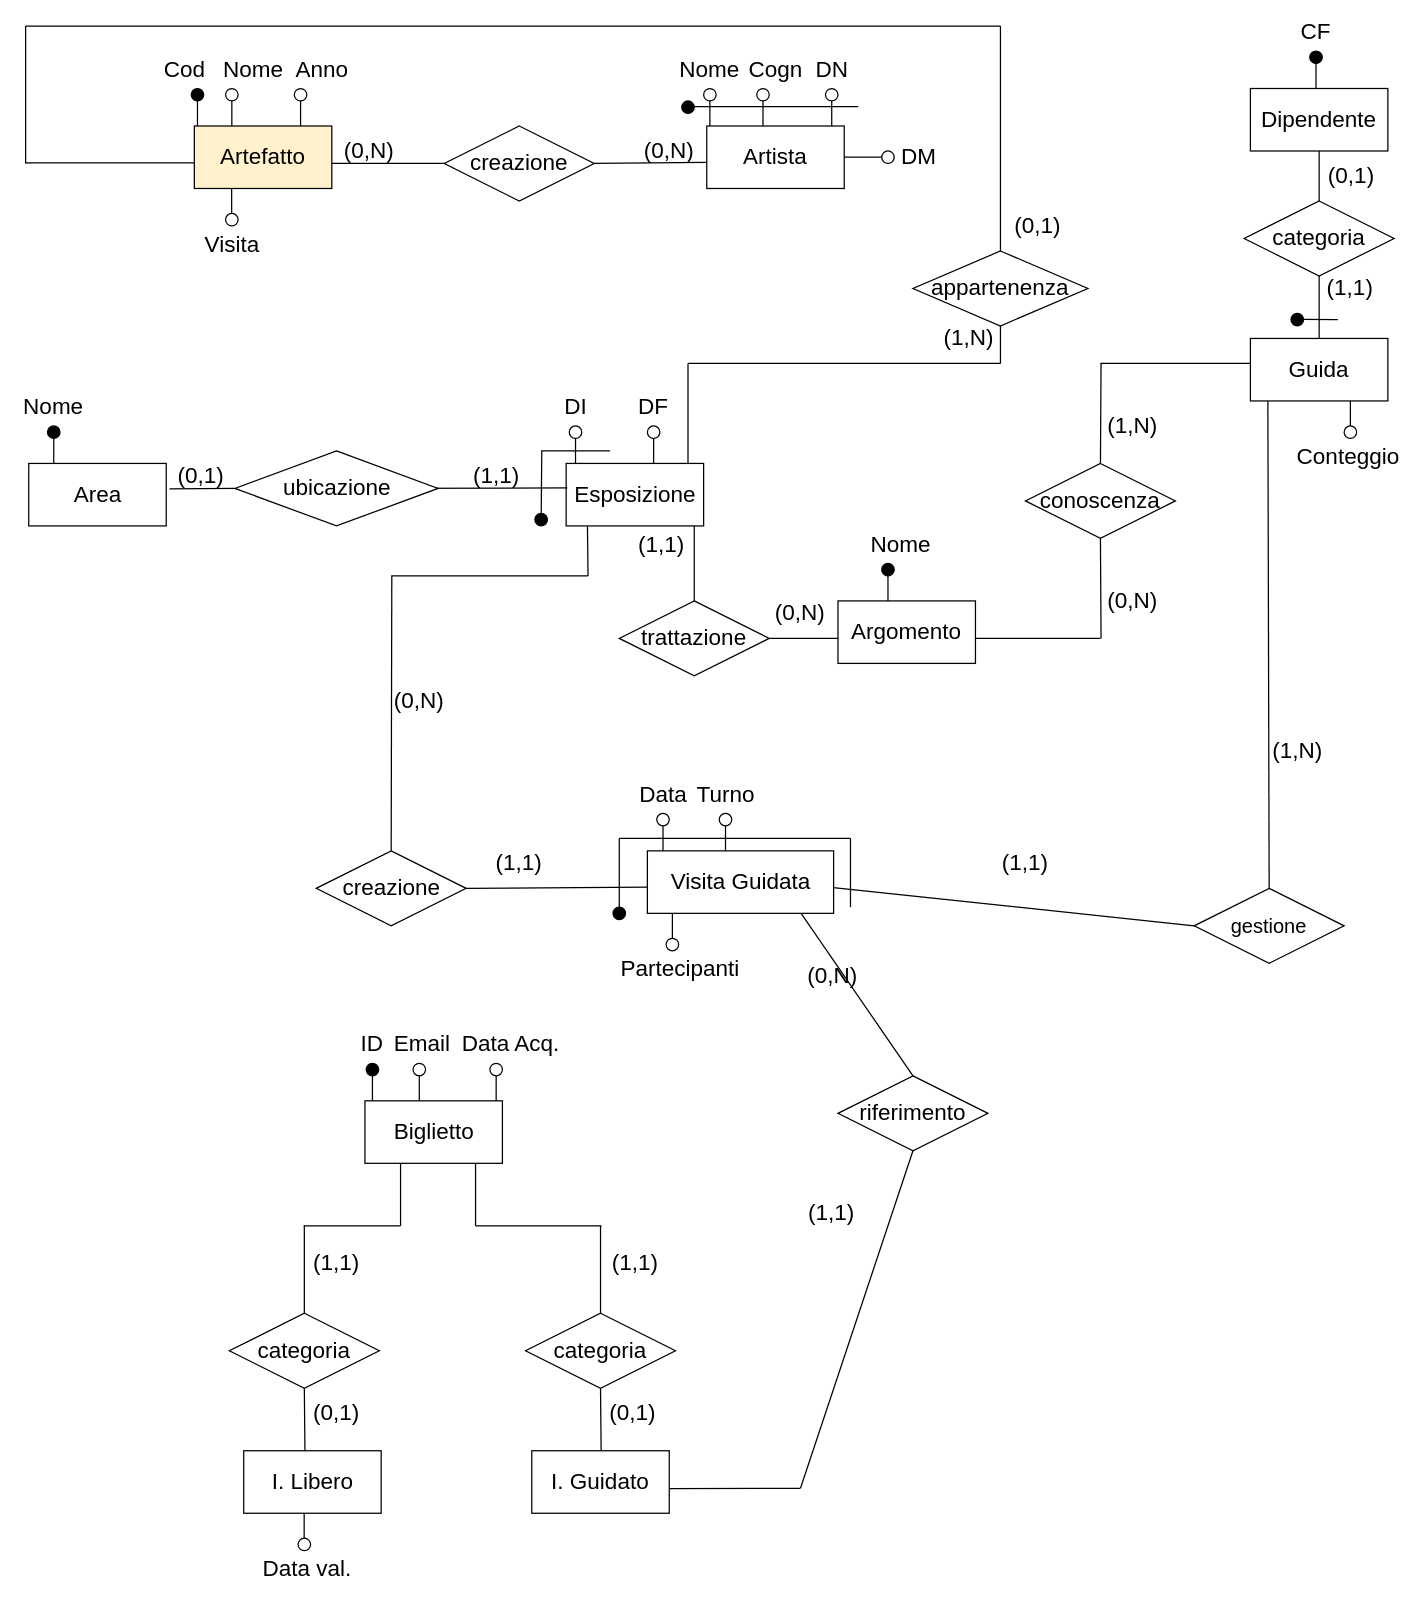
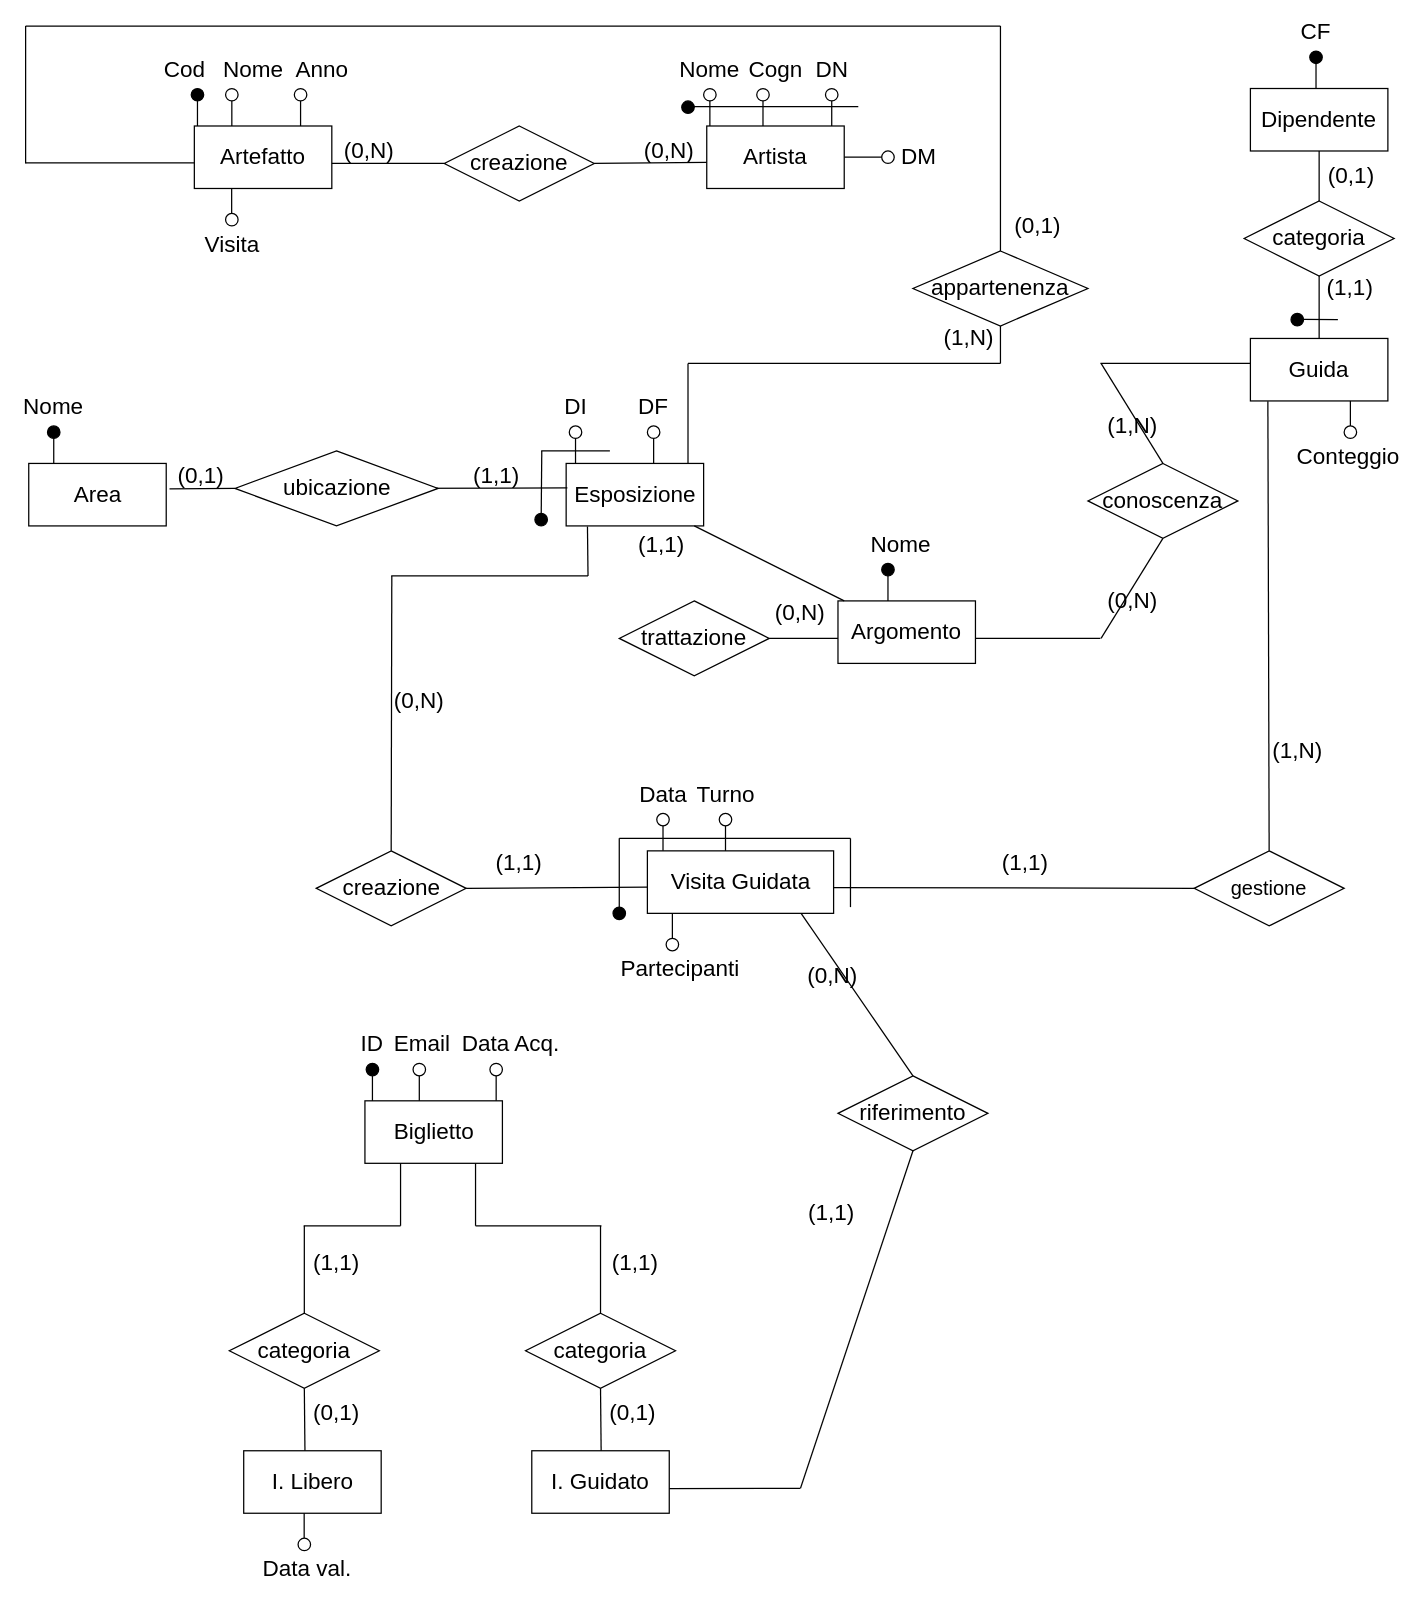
(263, 157) -> (263, 157)
(1101, 501) -> (1163, 501)
(694, 563) -> (769, 563)
(1269, 926) -> (1269, 888)
